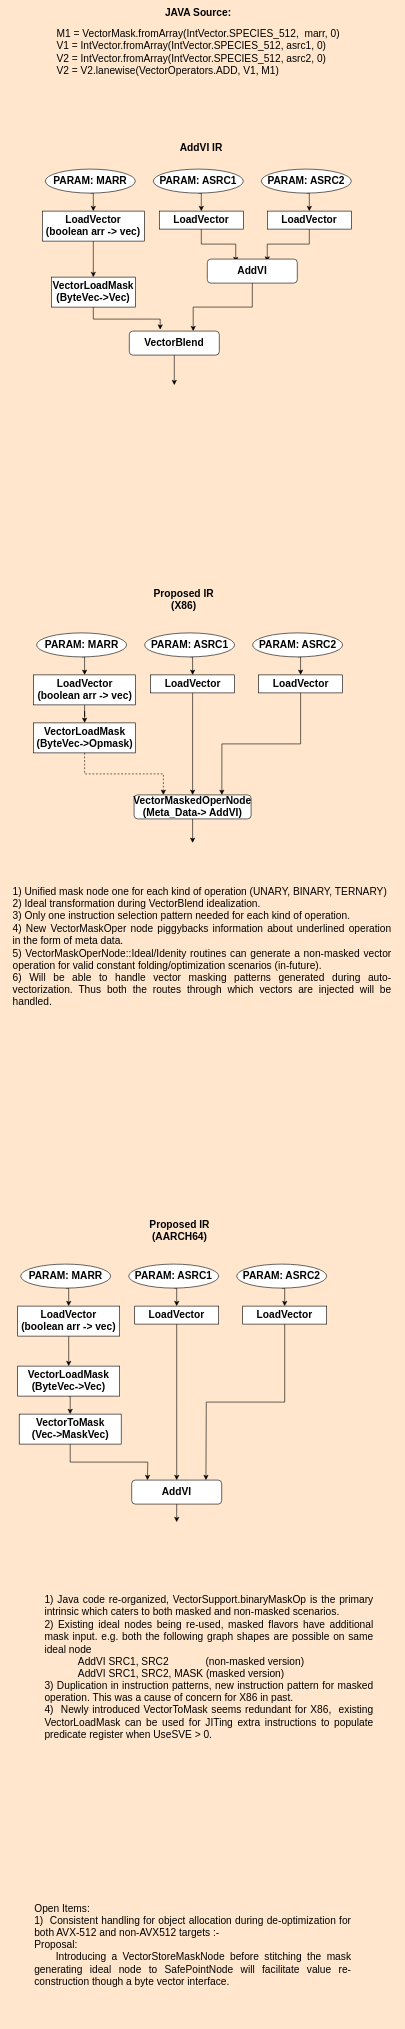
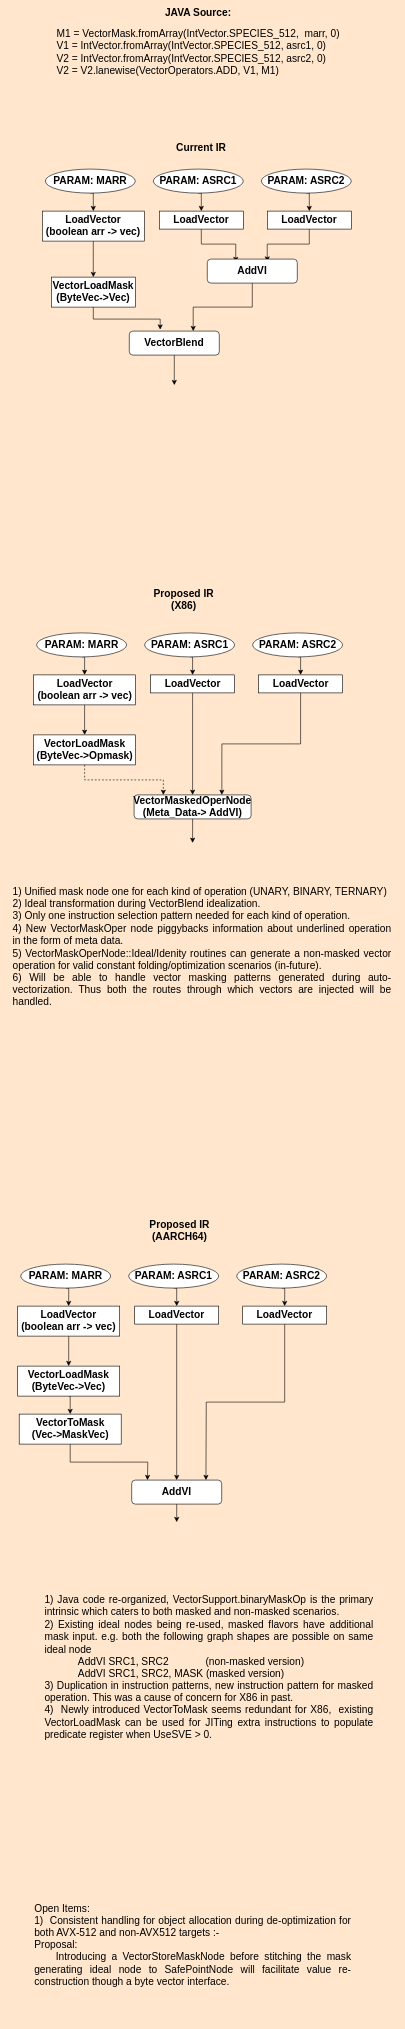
(201, 148) -> (201, 148)
(85, 738) -> (85, 750)
